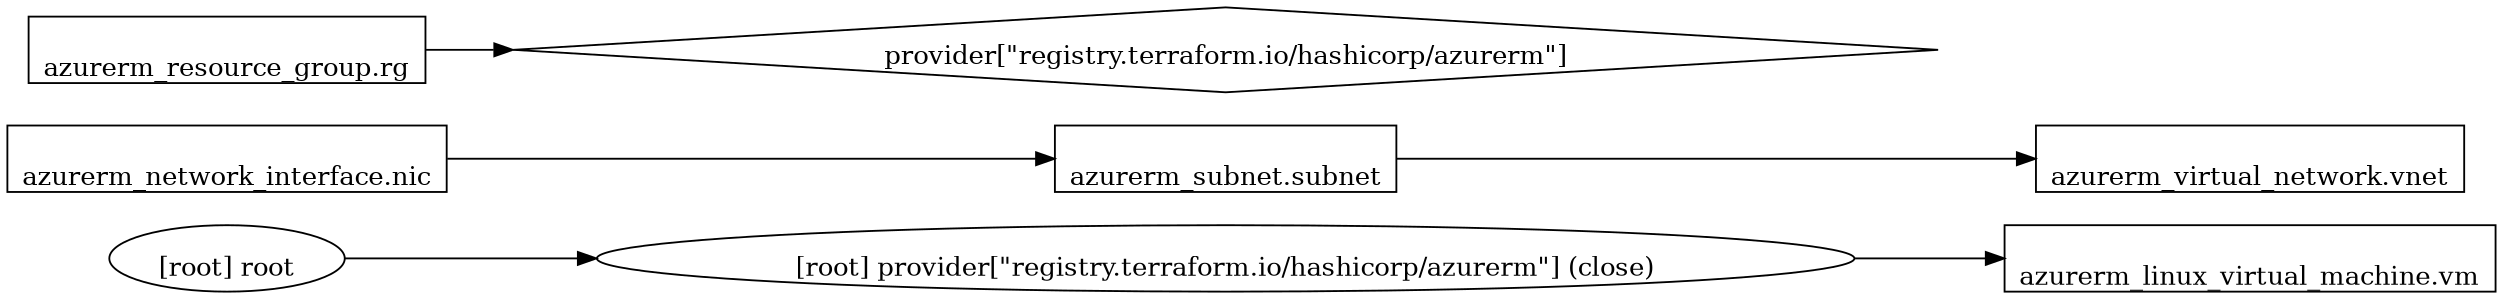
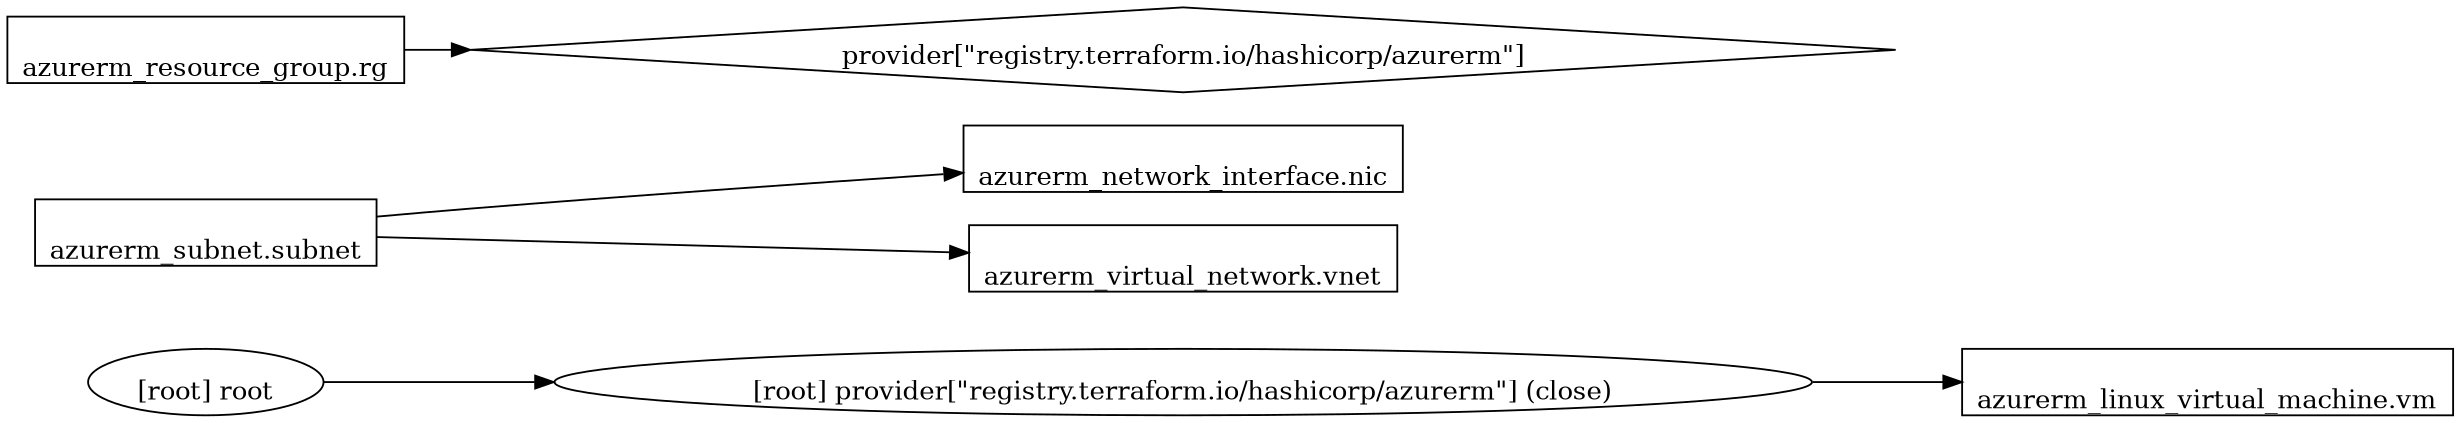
(742, 159) -> (660, 194)
